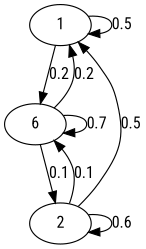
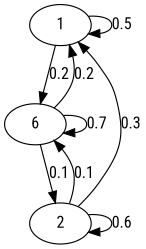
(131, 124) -> (131, 124)
